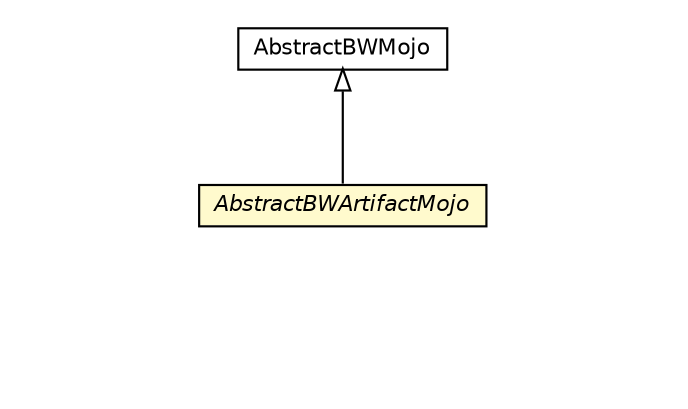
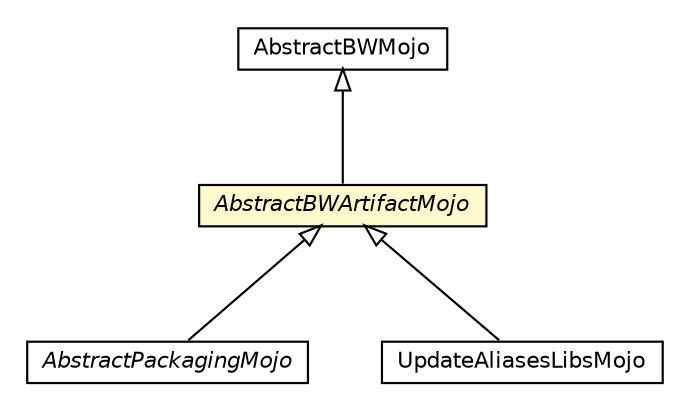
none -> (166, 361)
none -> (521, 361)
